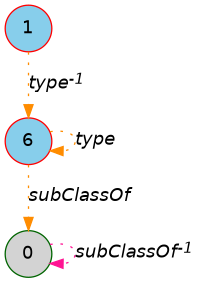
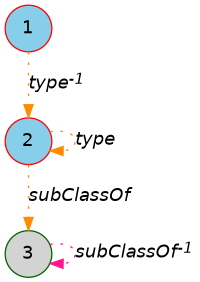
(29, 141) -> (29, 141)
(29, 254) -> (29, 254)
